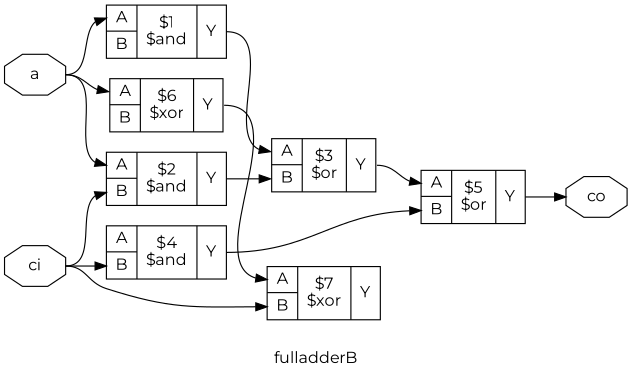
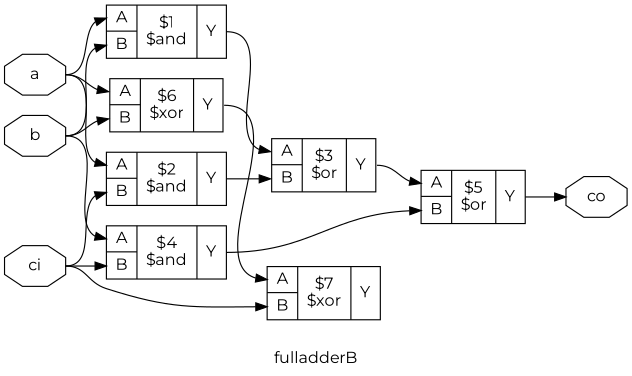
none -> (35, 136)
